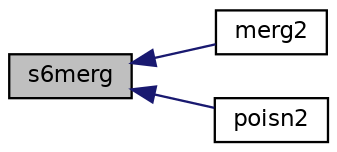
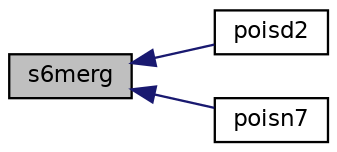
(271, 32) -> (271, 32)
(271, 120) -> (271, 120)
